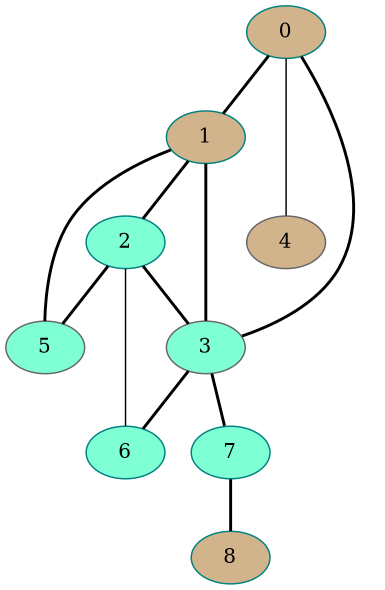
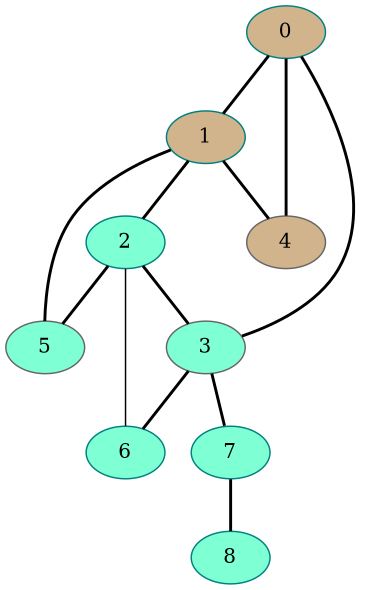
(286, 137) -> (286, 137)
(206, 242) -> (246, 190)
(231, 558) -> (231, 558)
